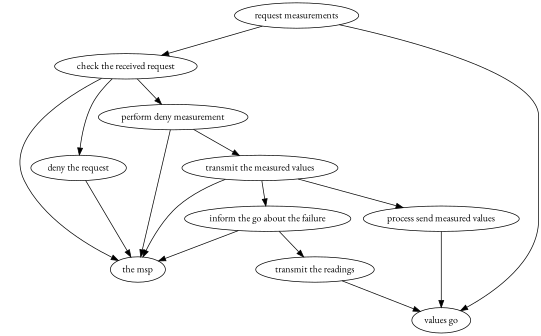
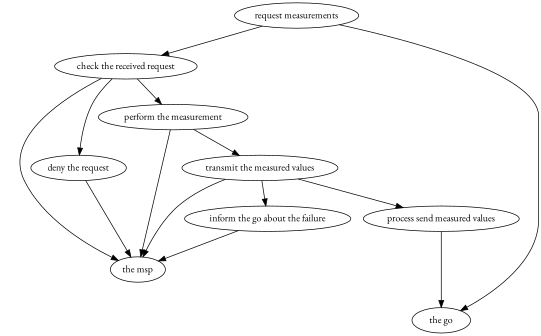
(173, 117) -> (173, 117)
(315, 270) -> none
(441, 320) -> (441, 320)
